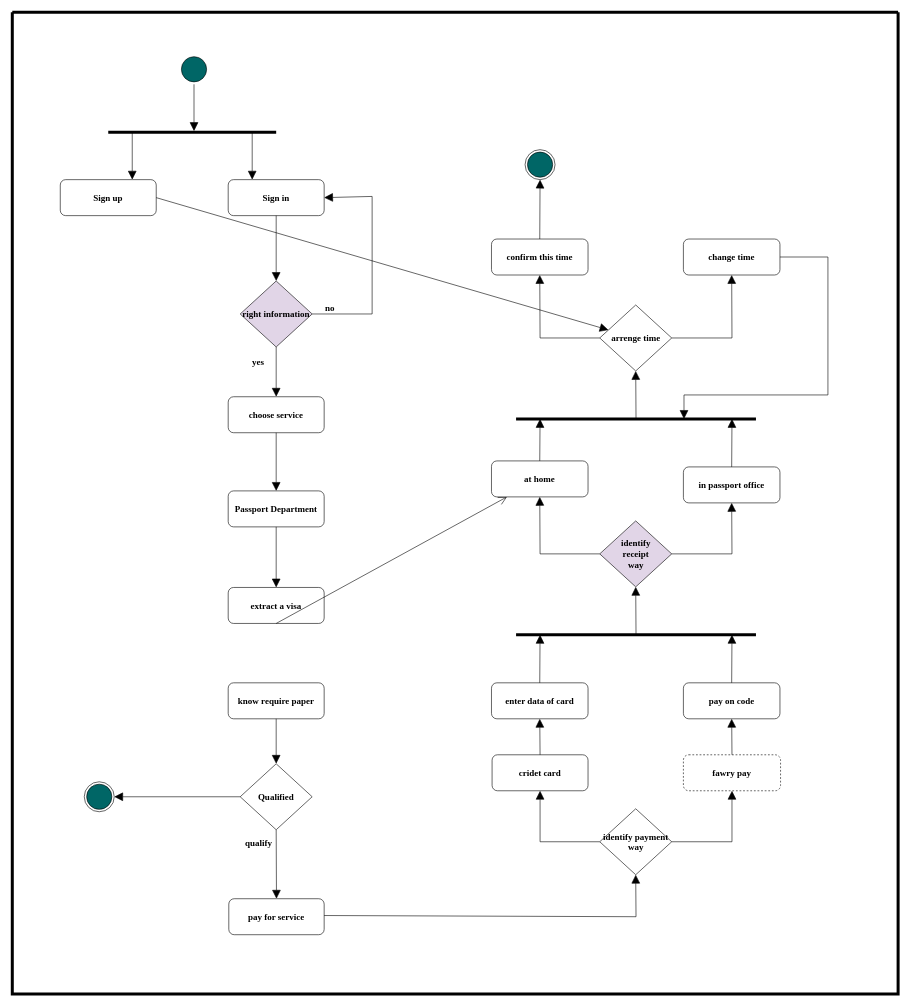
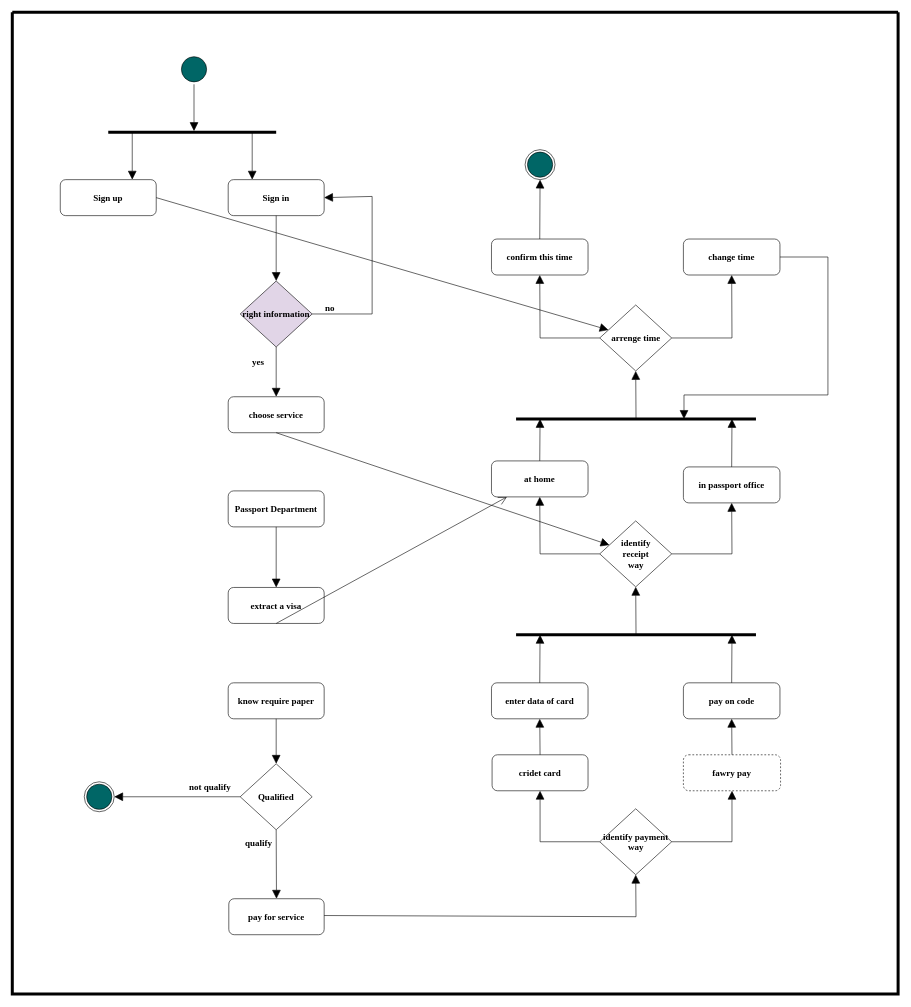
(276, 481) -> (439, 488)
(636, 554) -> (636, 554)
none -> (210, 788)
